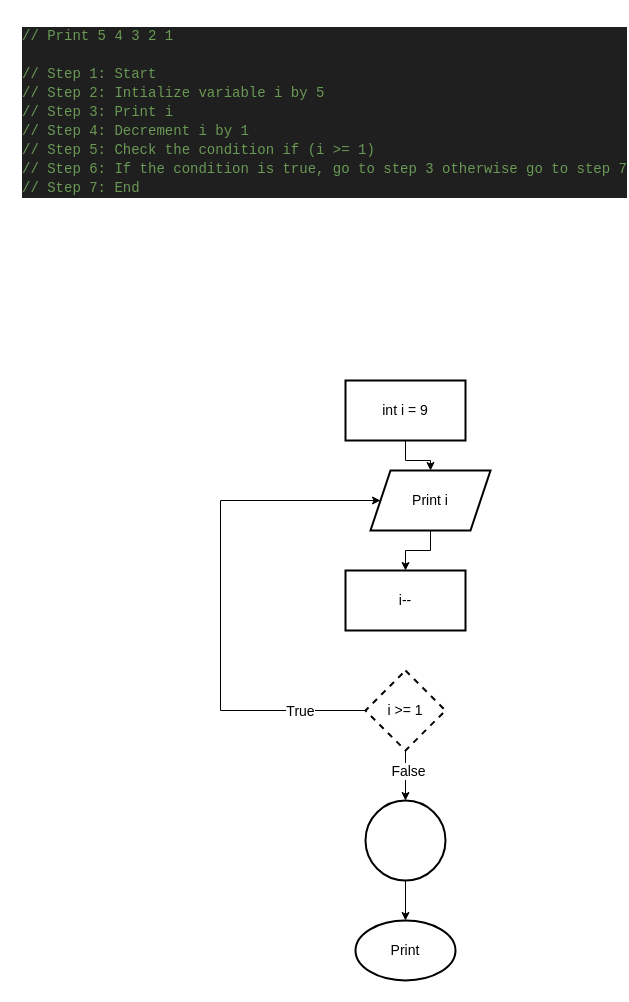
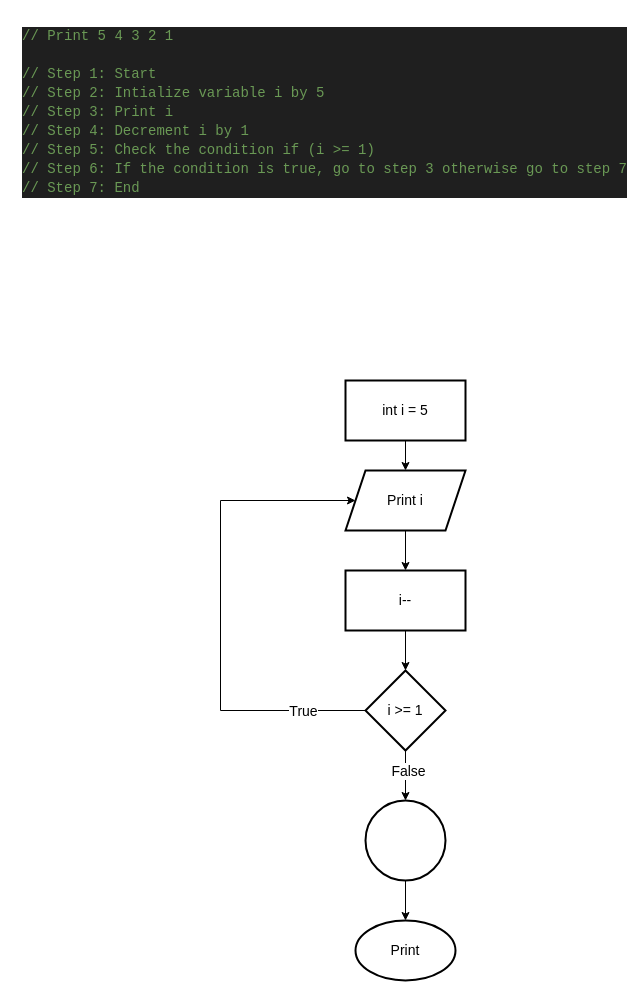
(406, 411) -> (406, 411)
(431, 501) -> (406, 501)
none -> (406, 647)
(406, 711) -> (406, 711)
